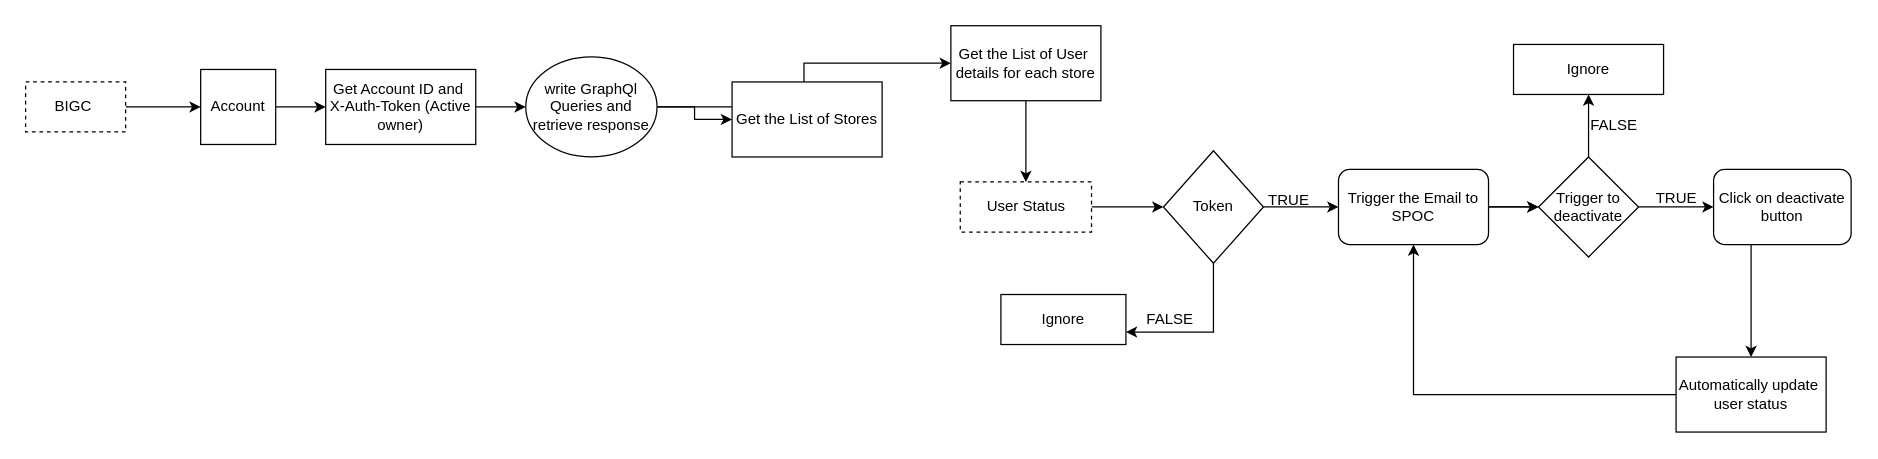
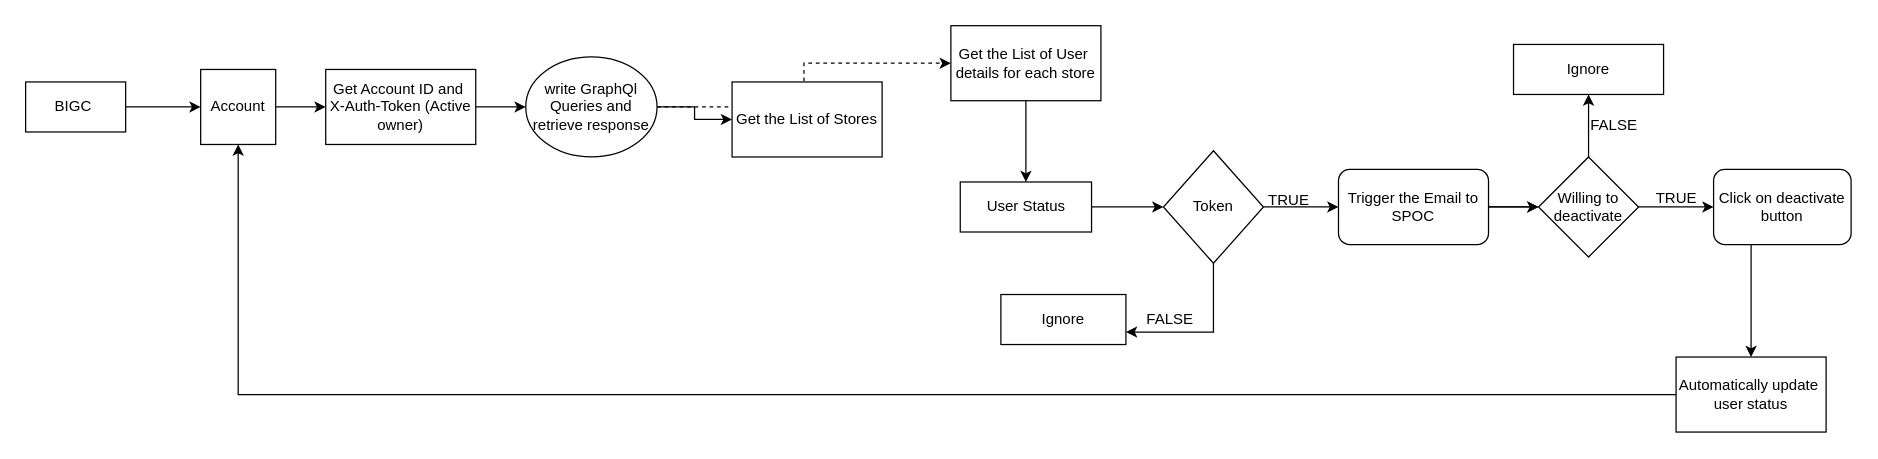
(865, 63) -> (865, 63)
(76, 107) -> (76, 107)
(1026, 207) -> (1026, 207)
(1588, 207) -> (1588, 207)
(1413, 324) -> (705, 394)
